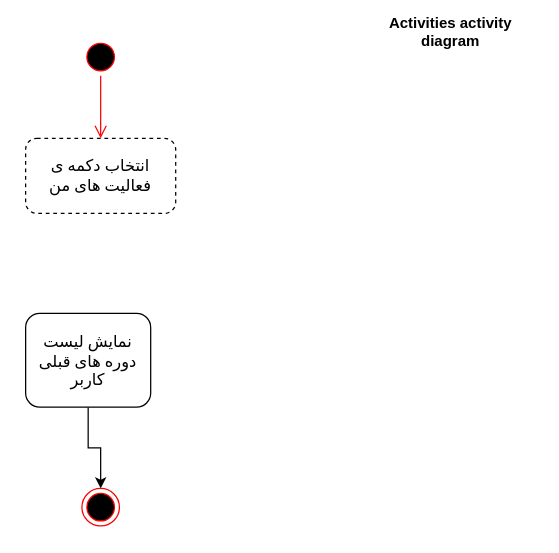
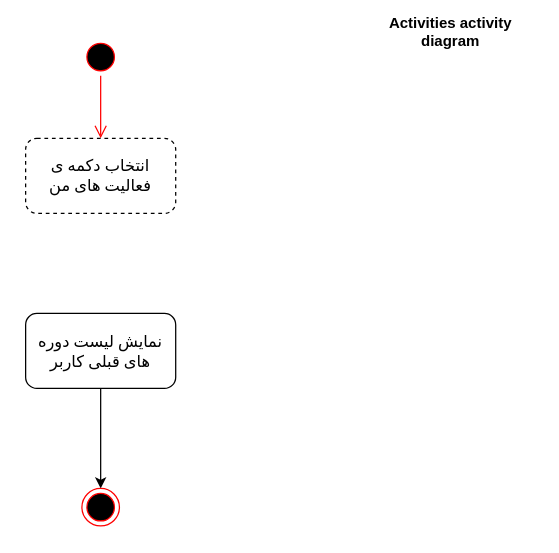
(88, 360) -> (101, 351)
